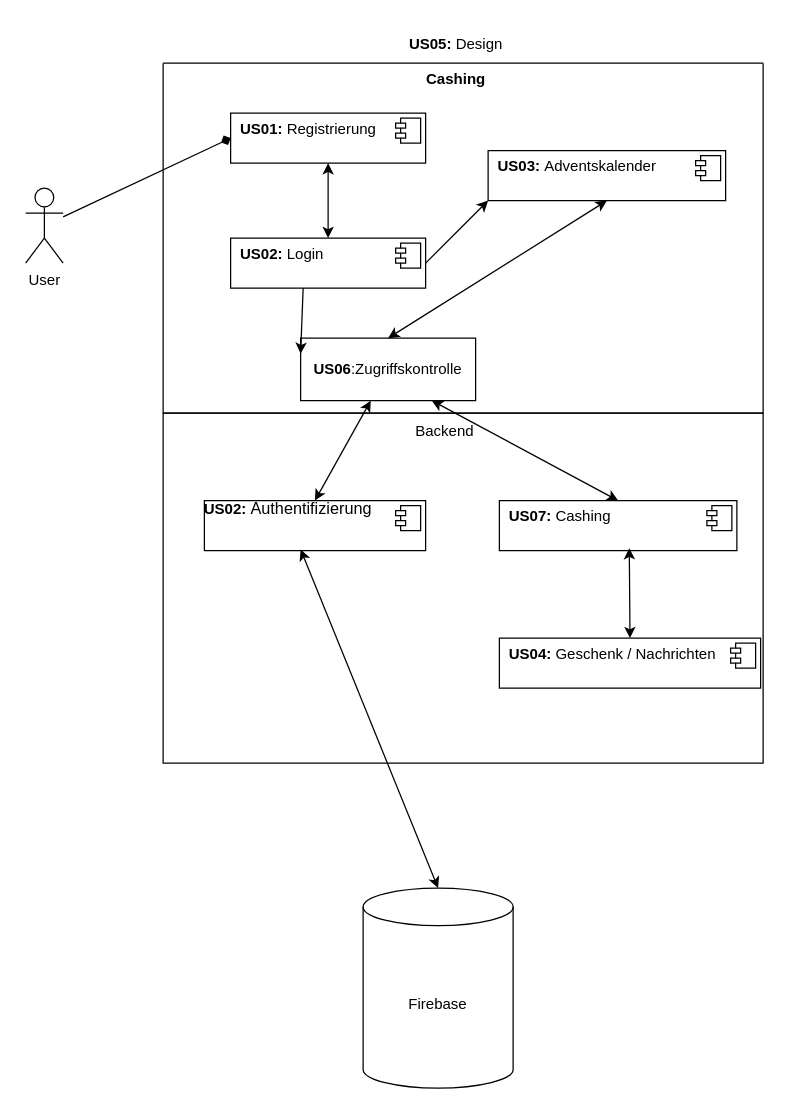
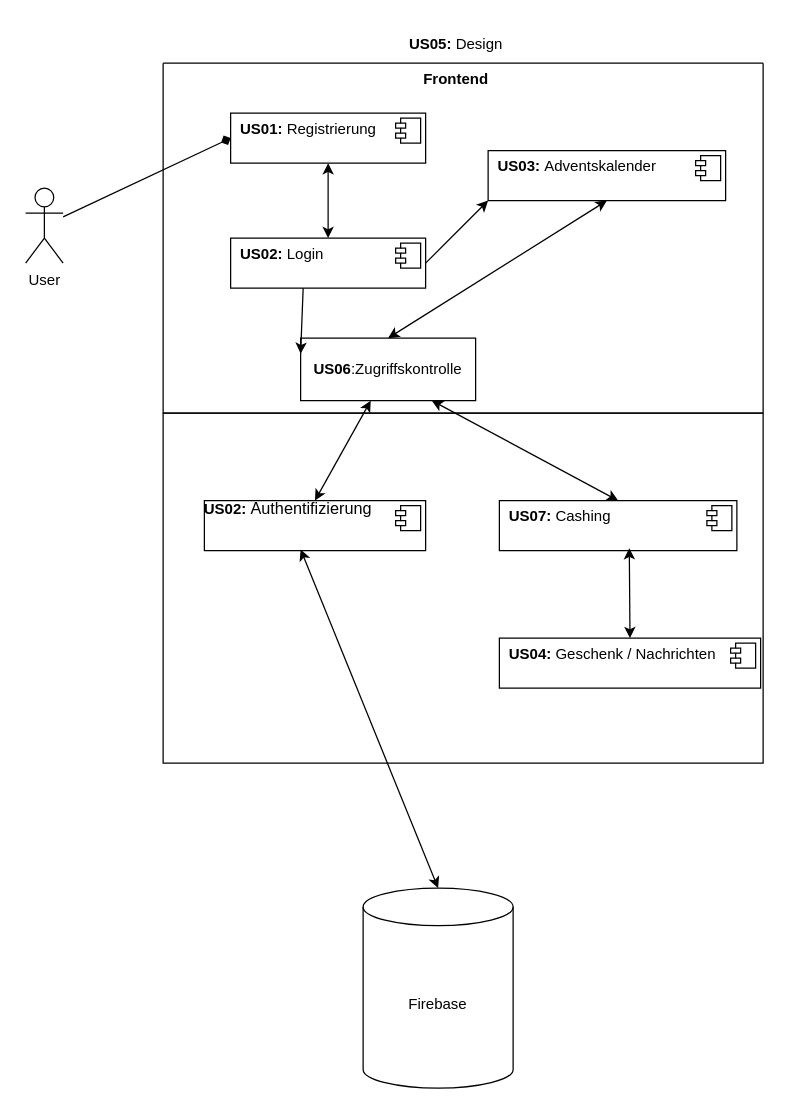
(456, 79) -> (456, 79)
(444, 432) -> none
